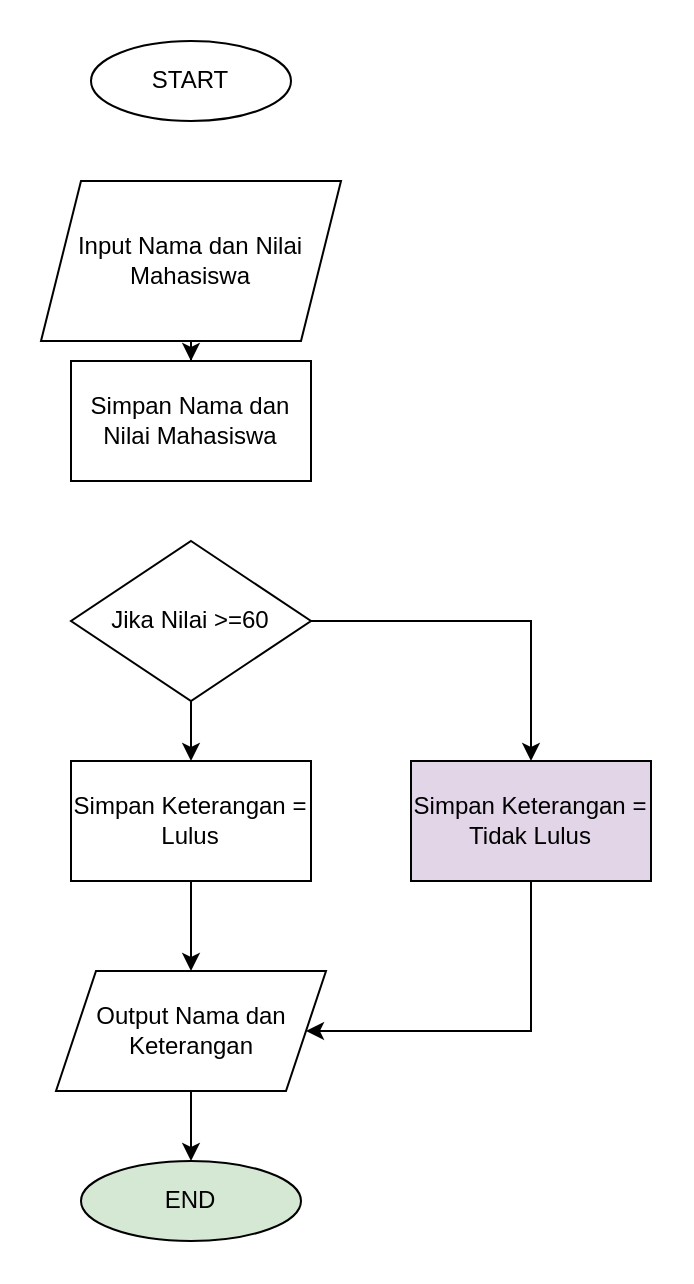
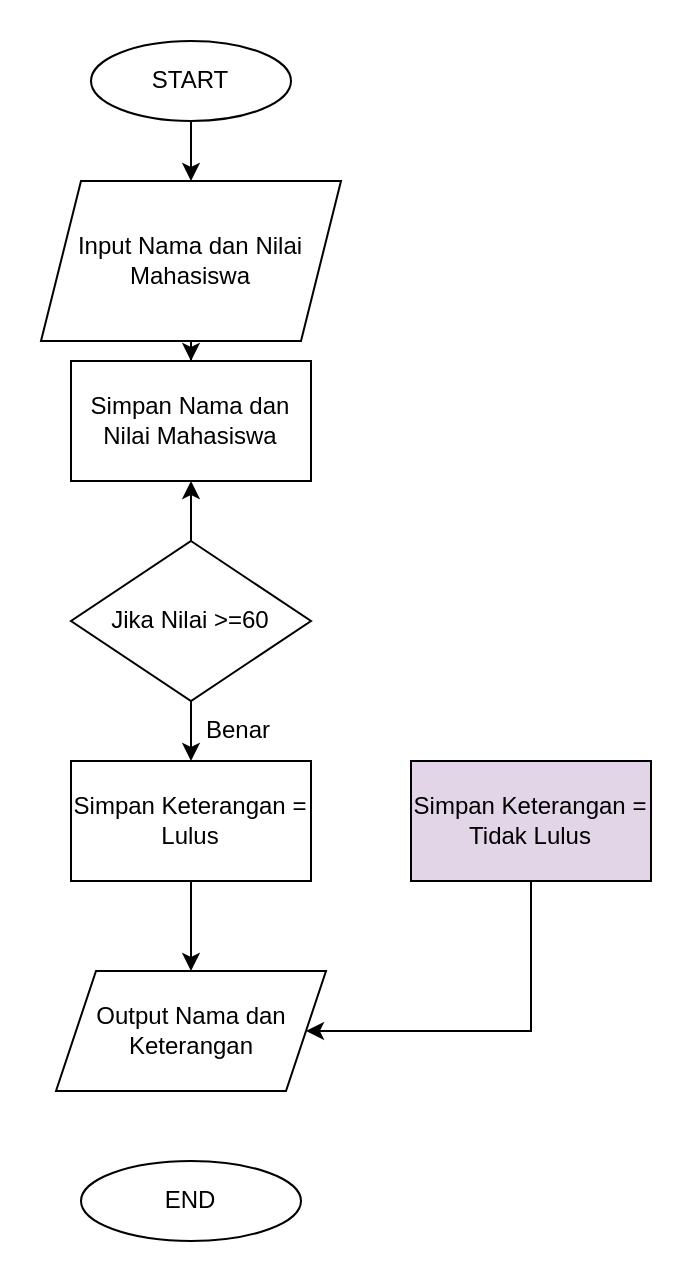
none -> (191, 158)
(484, 621) -> (191, 504)
none -> (239, 731)
(191, 1129) -> none
(191, 1201) -> (191, 1201)
